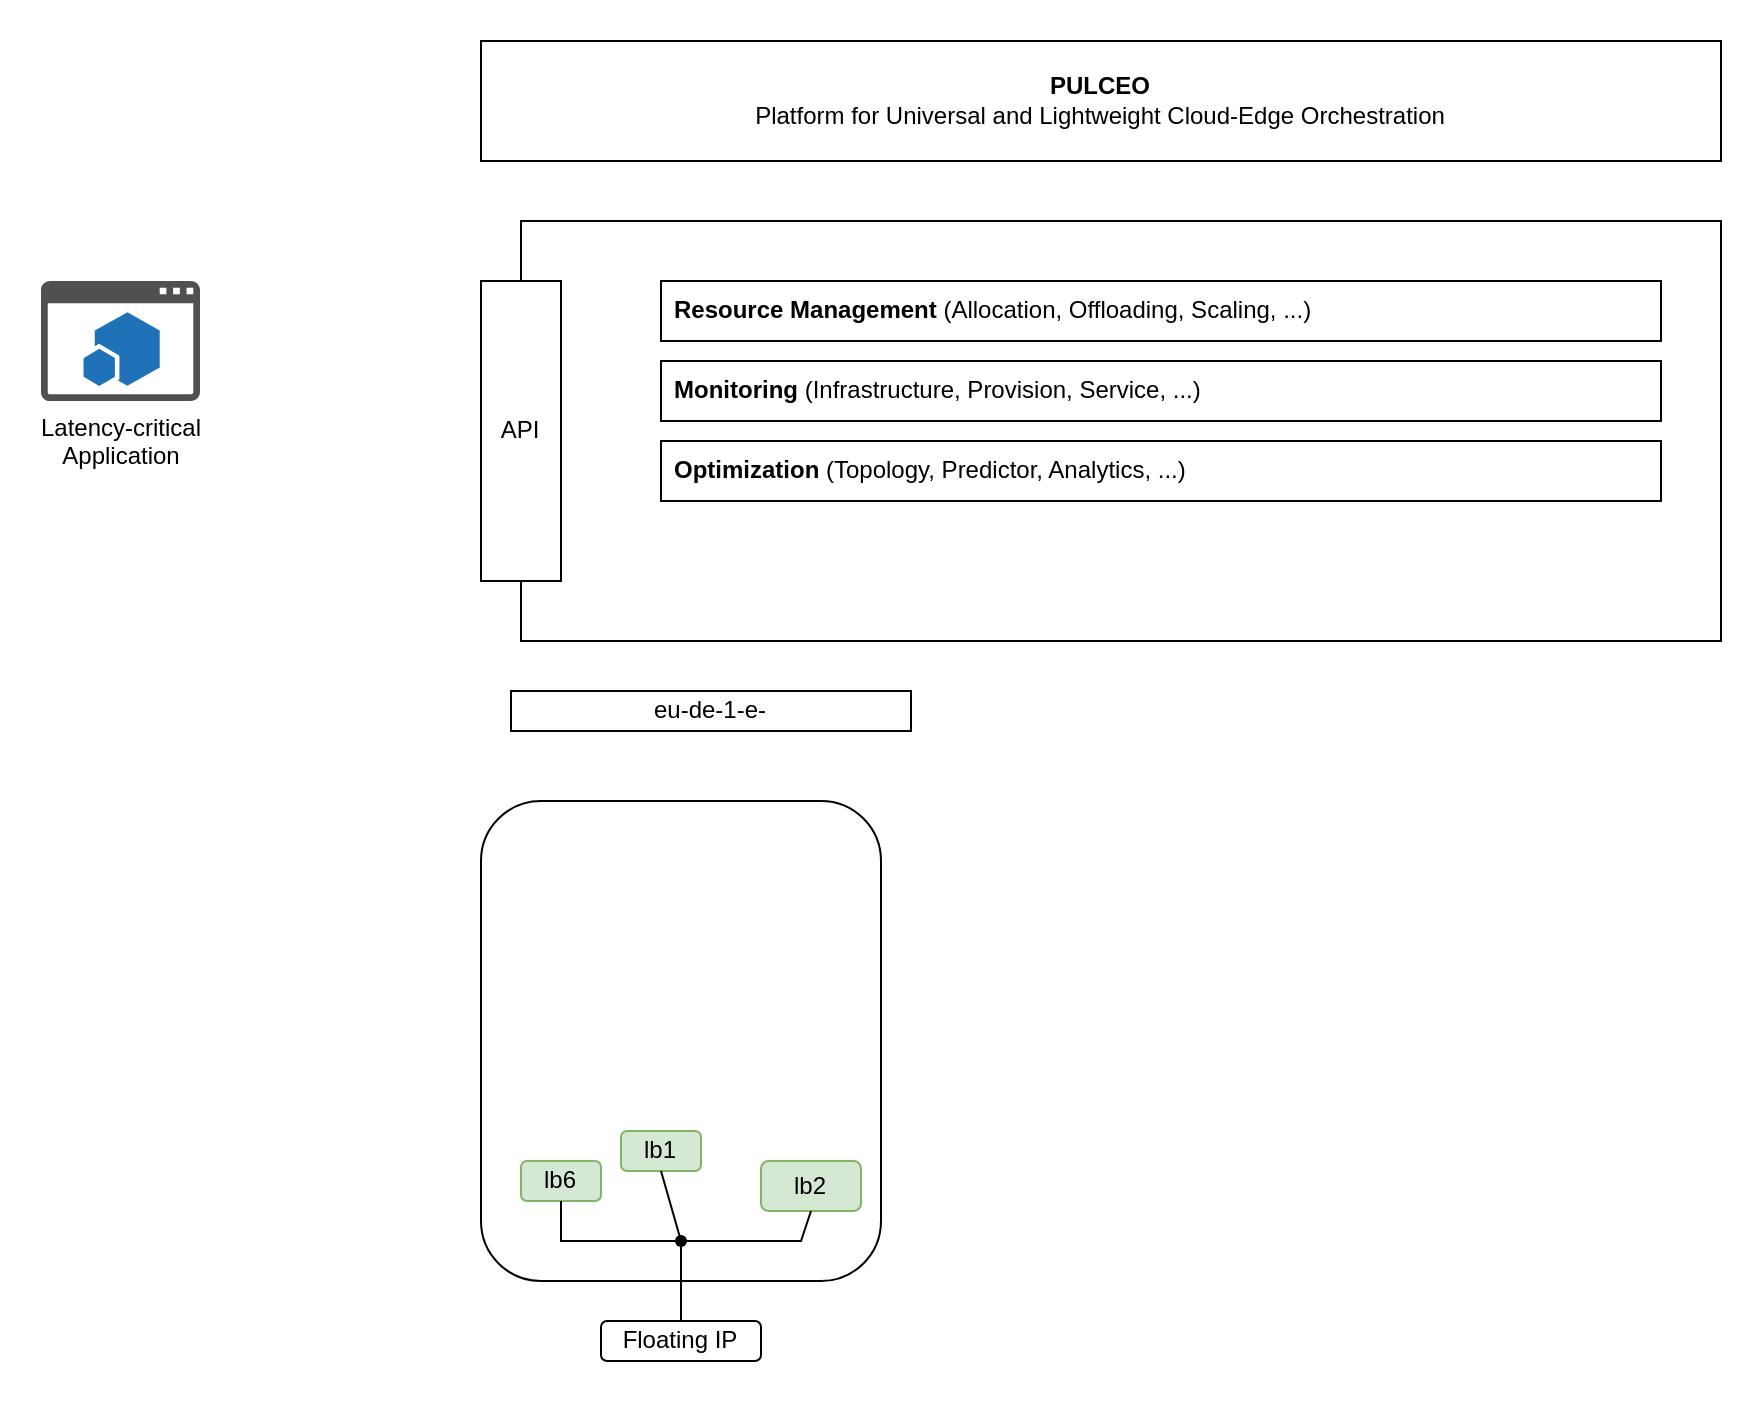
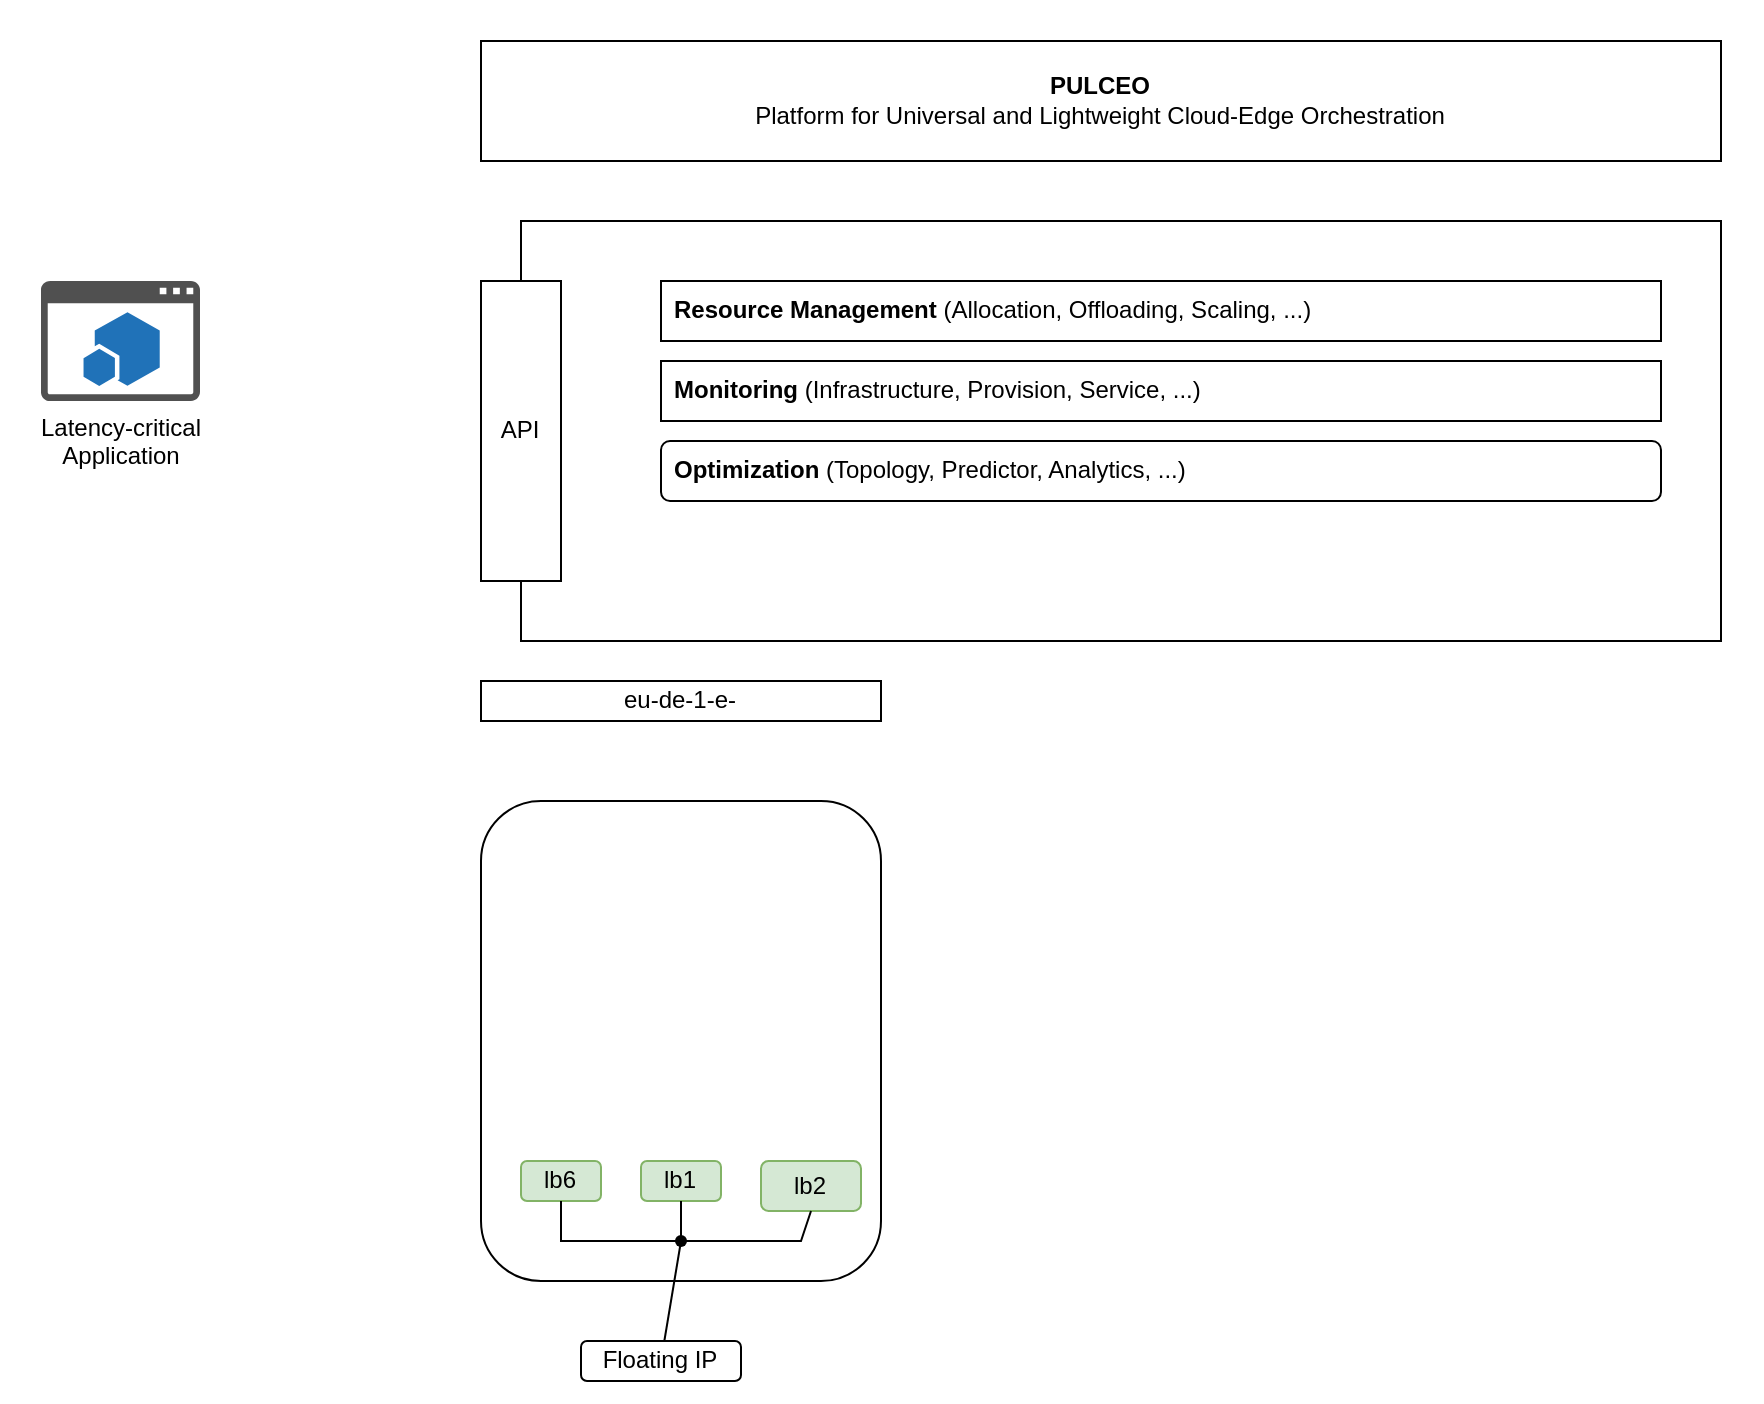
(1161, 471) -> (1161, 471)
(711, 711) -> (681, 701)
(661, 1151) -> (681, 1181)
(681, 1341) -> (661, 1361)
